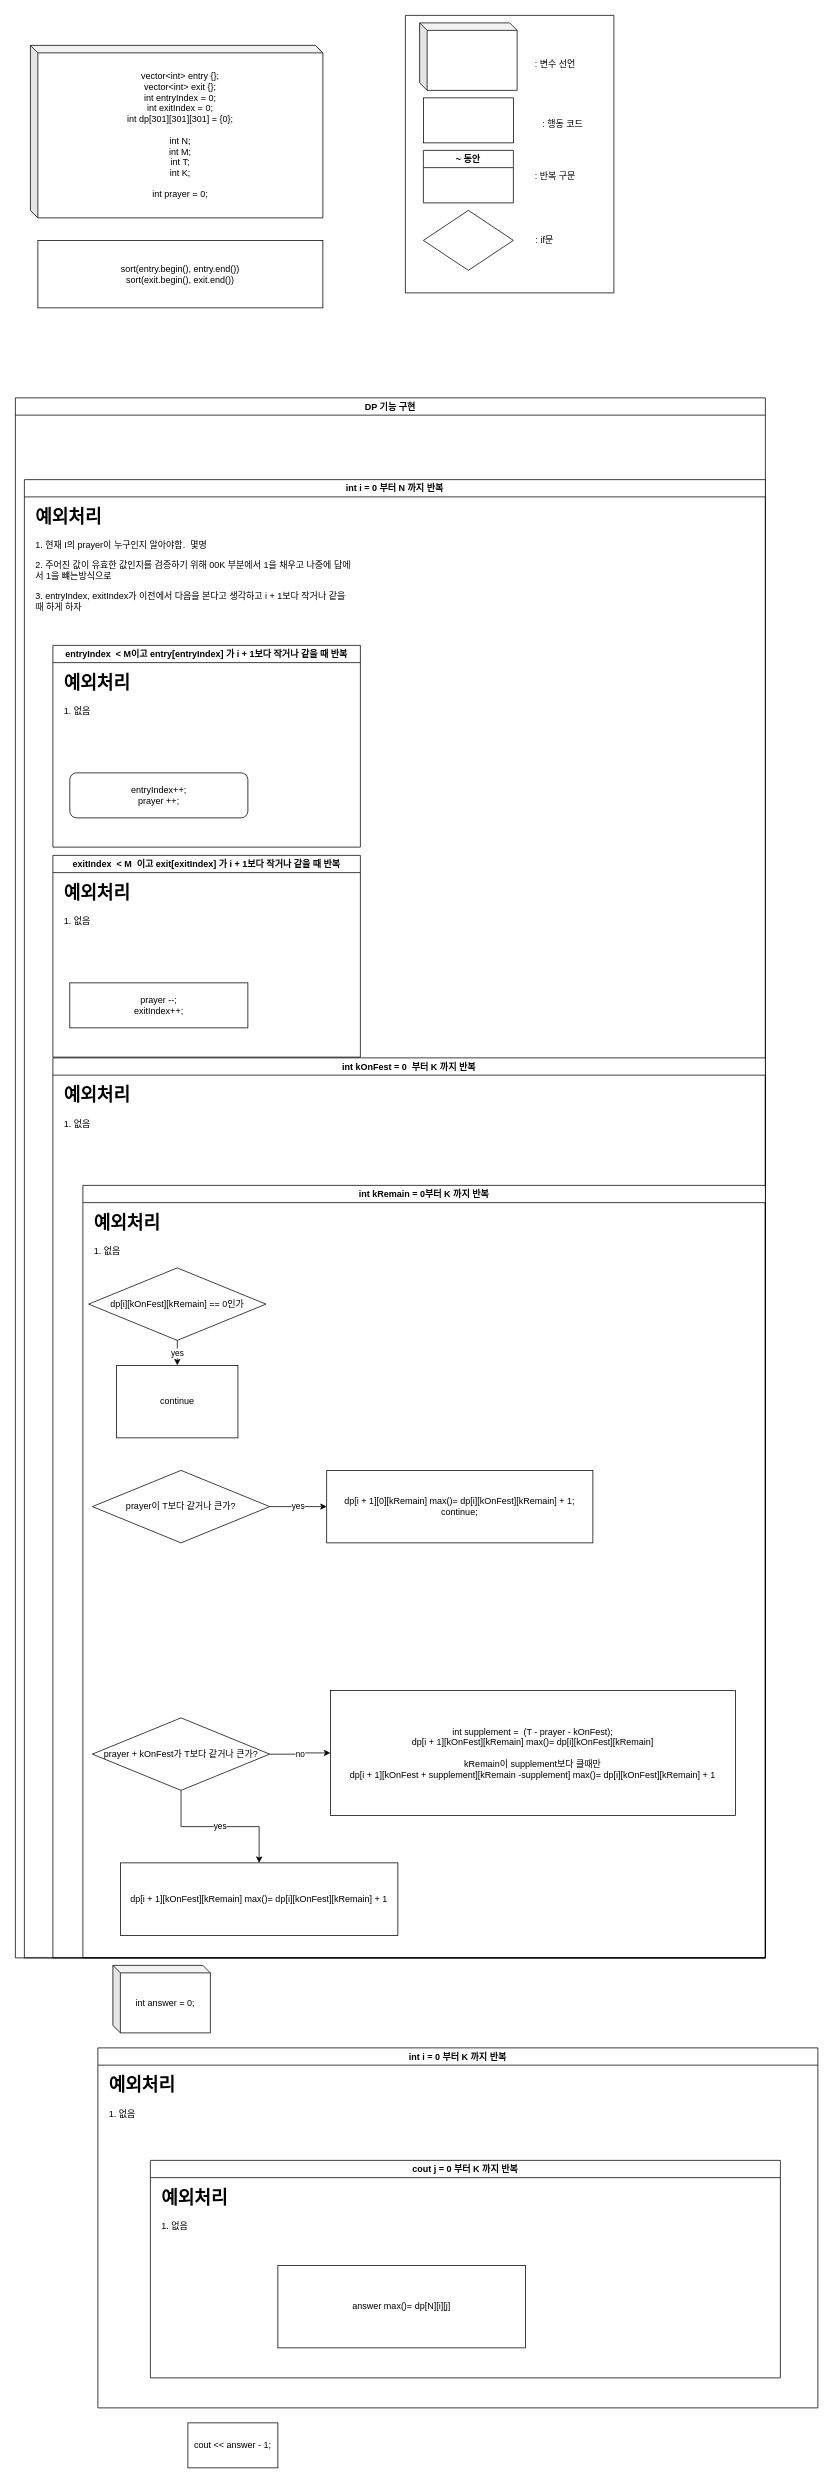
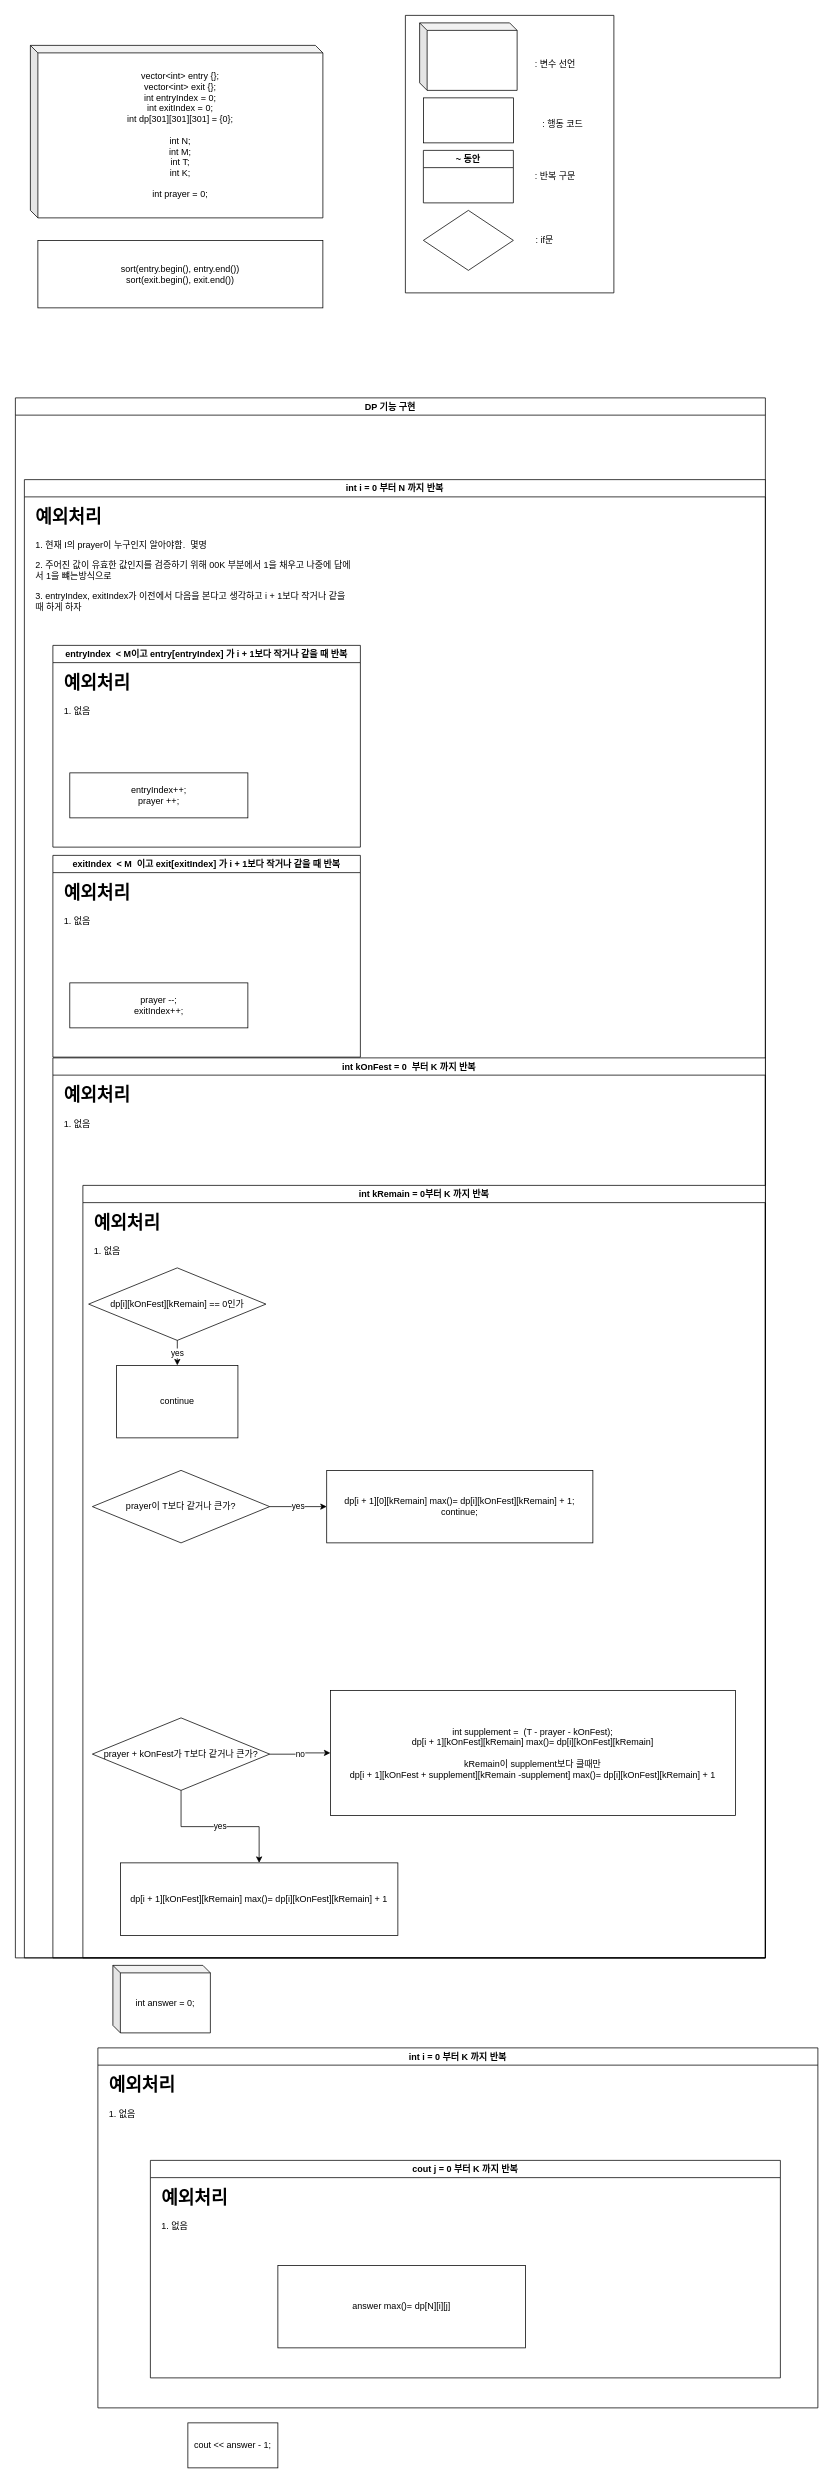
(159, 795) -> (159, 795)
